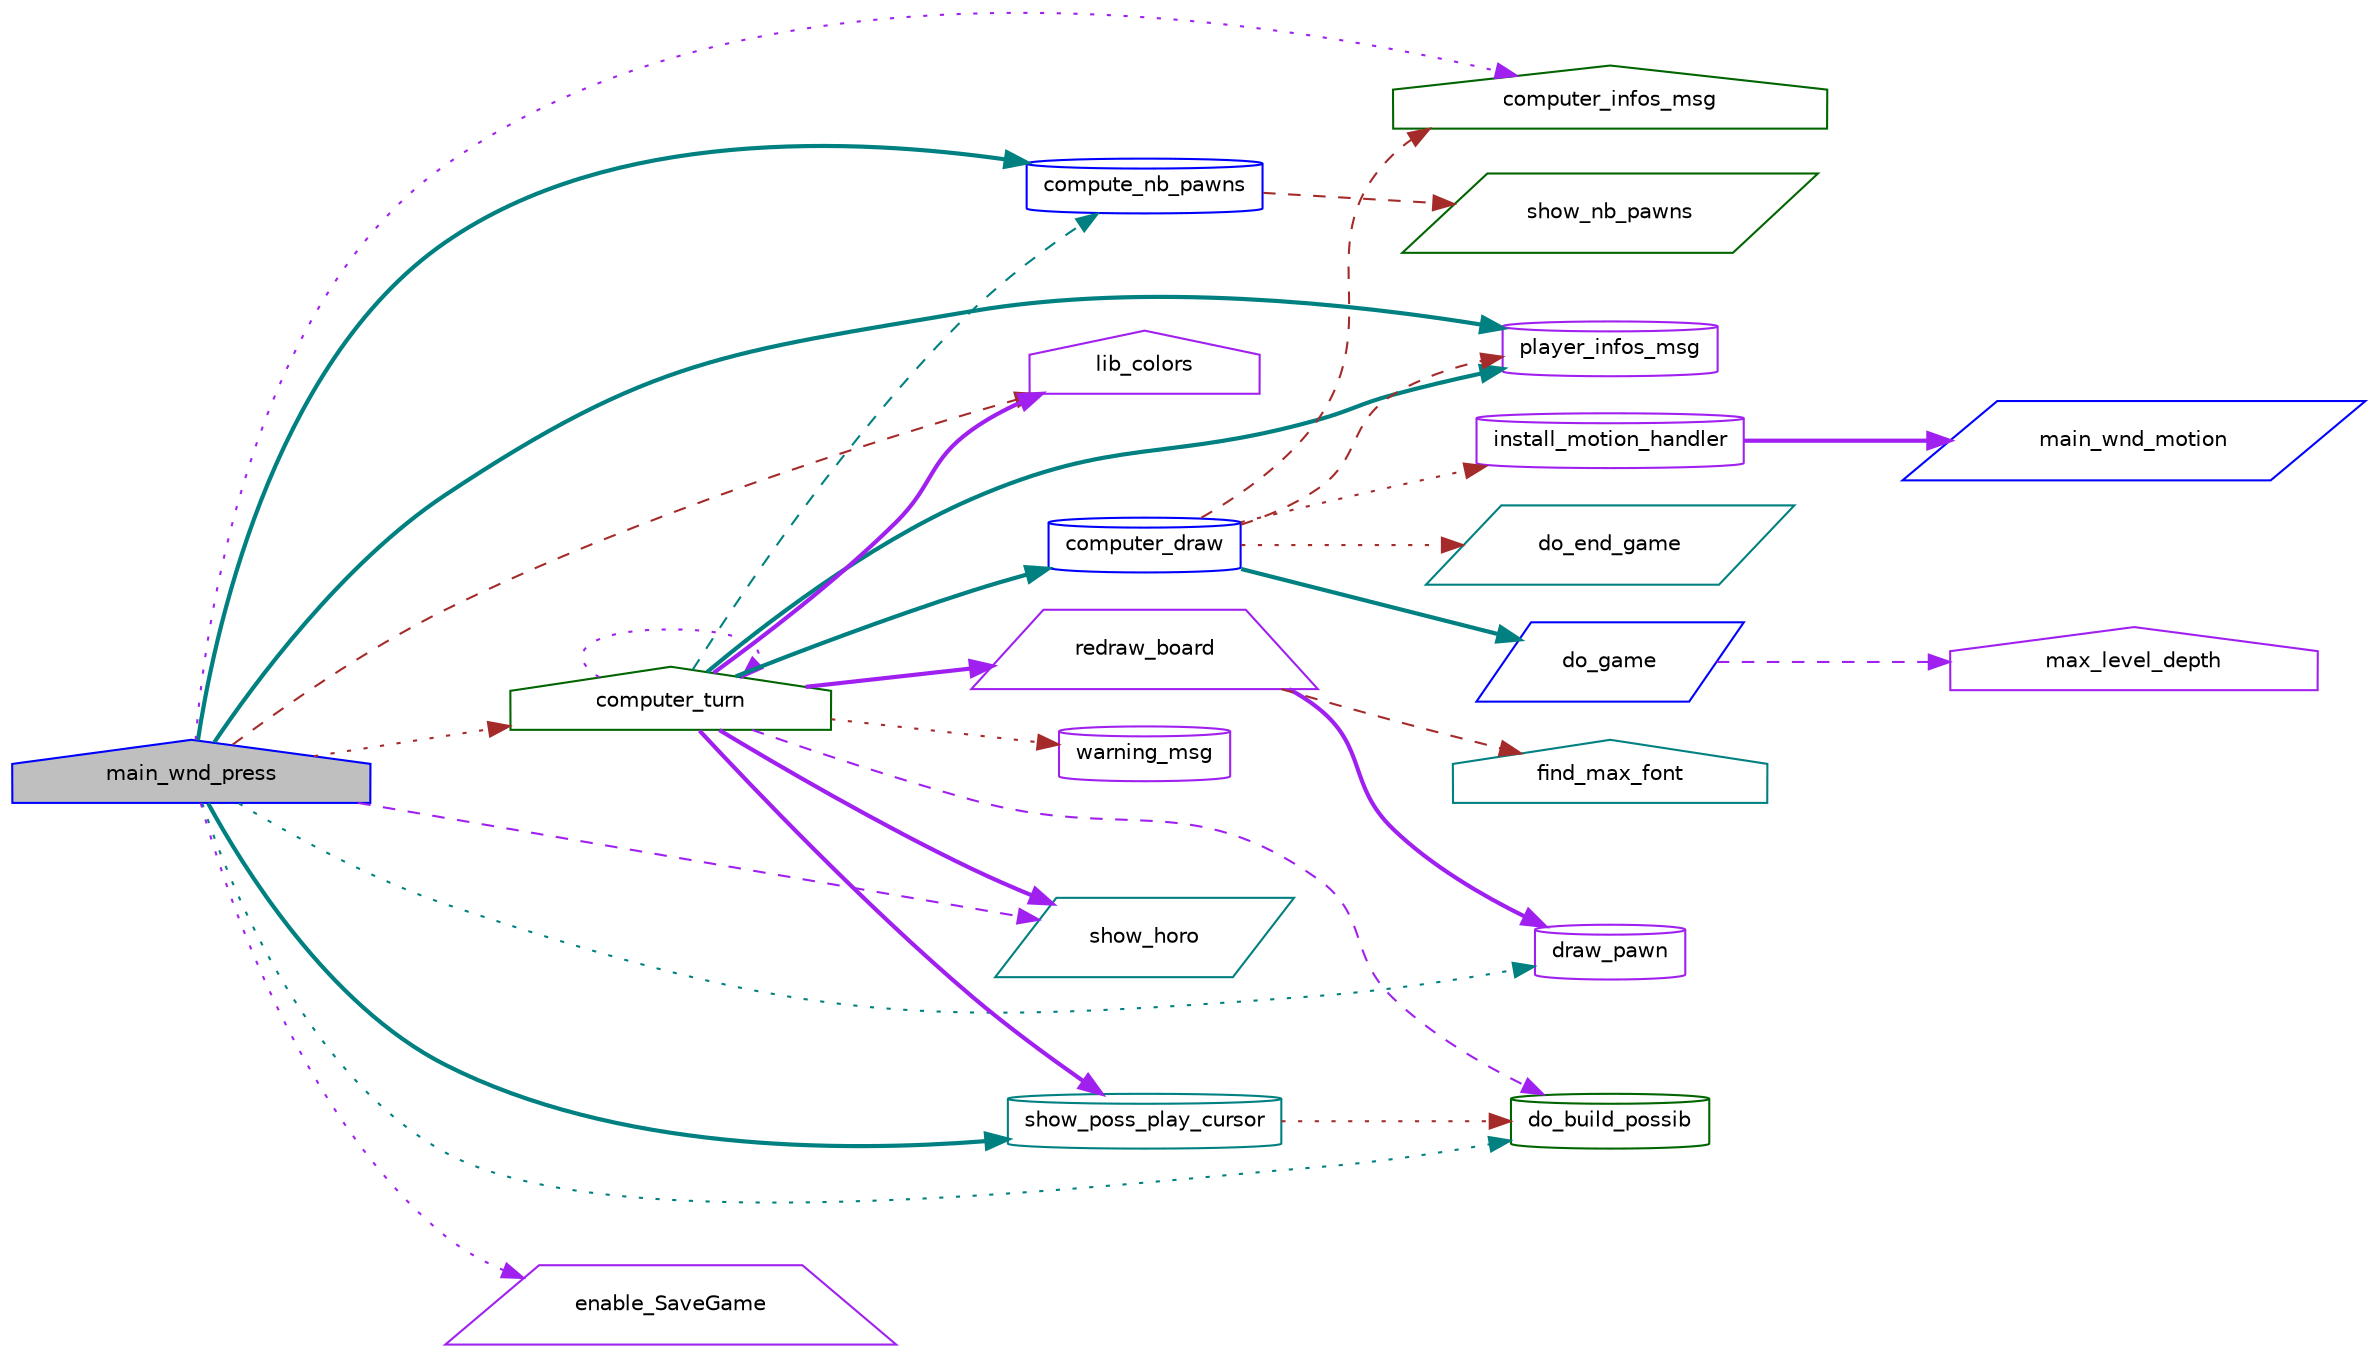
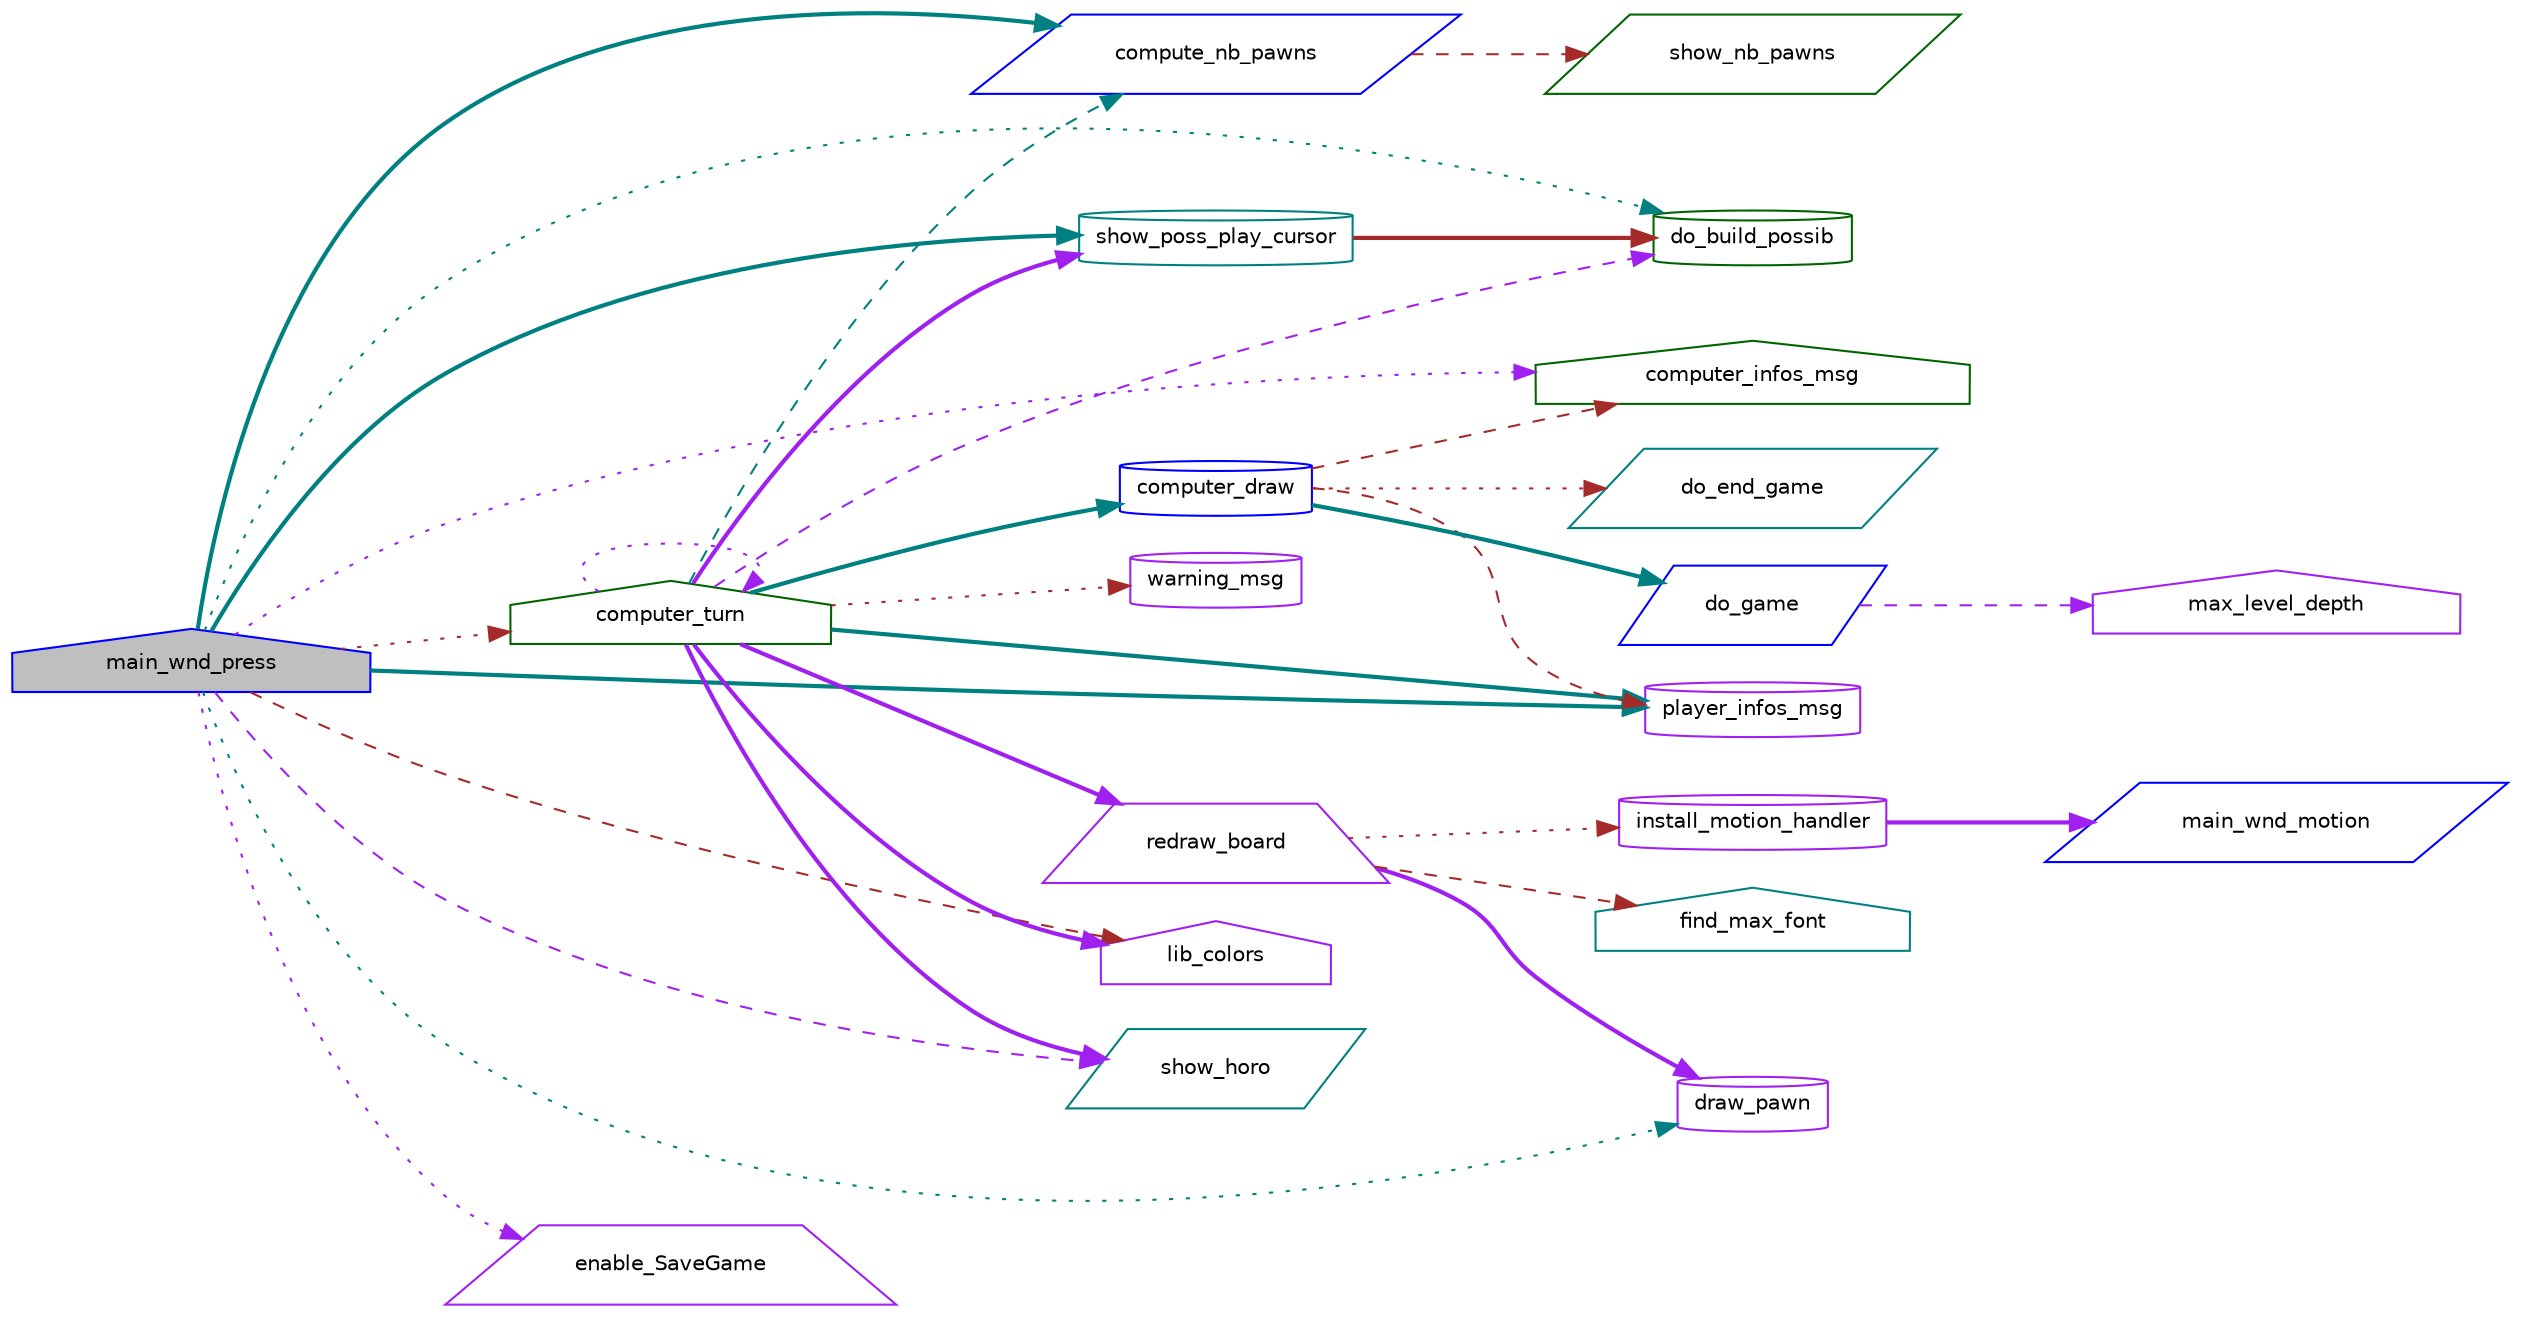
(1145, 186) -> (1216, 54)
(1353, 496) -> (1473, 833)
(1386, 1121) -> (1493, 238)
